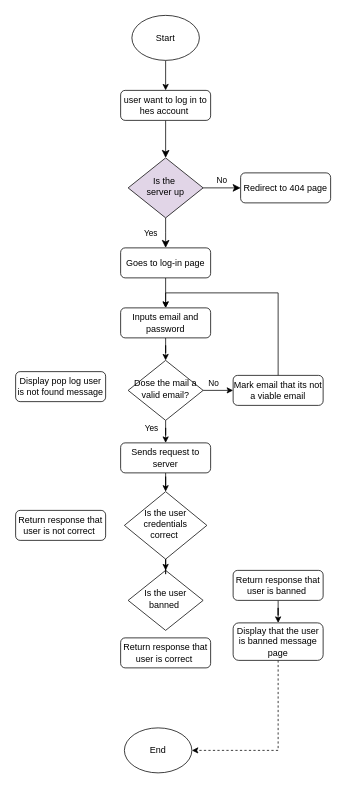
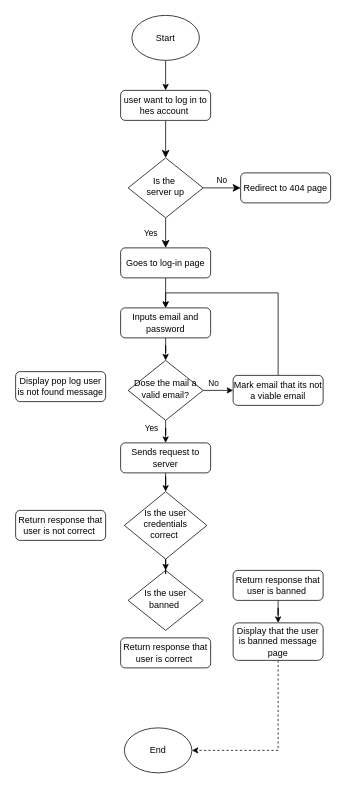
(165, 188) -> (165, 188)
